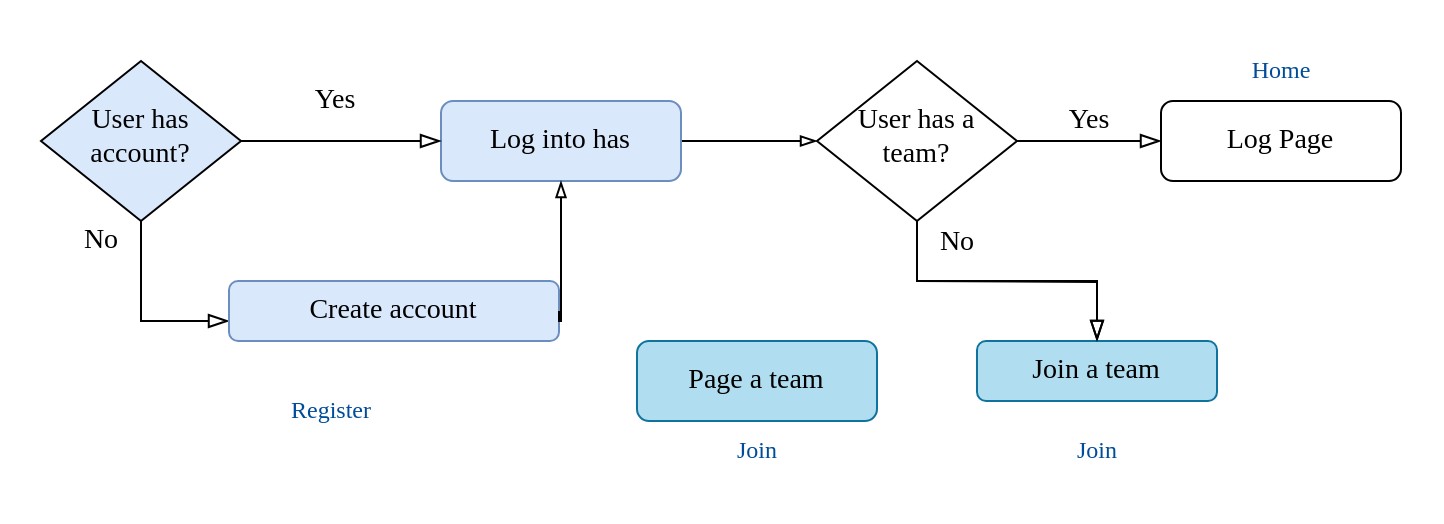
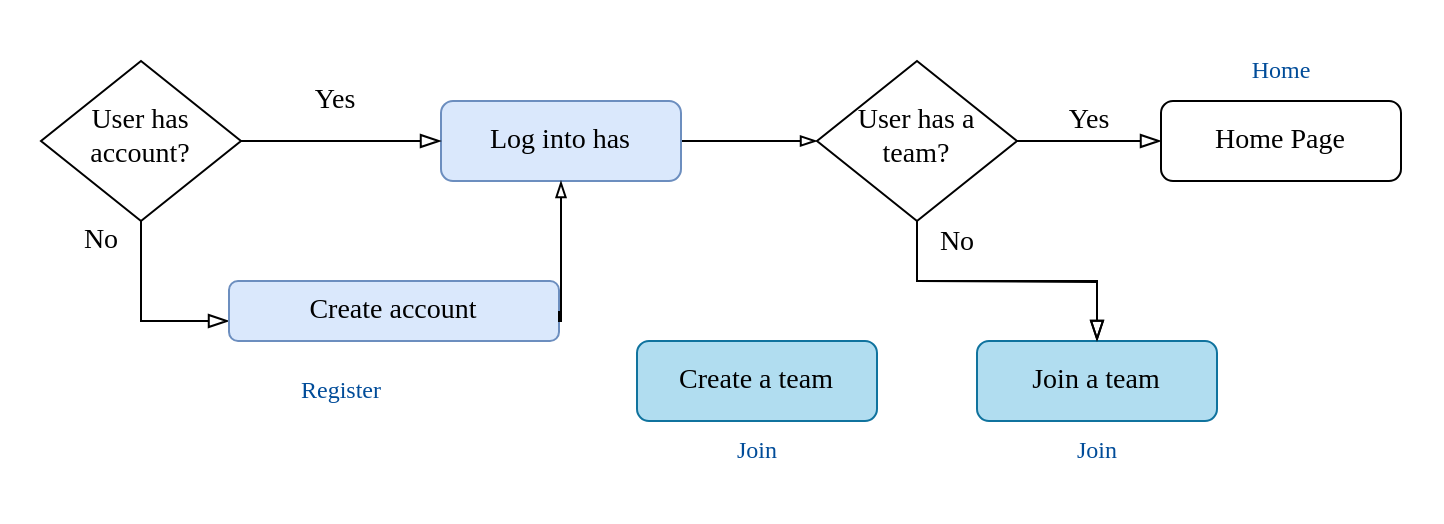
(141, 141) -> (141, 141)
(1281, 141) -> (1281, 141)
(1097, 371) -> (1097, 381)
(757, 381) -> (757, 381)
(331, 411) -> (341, 391)
